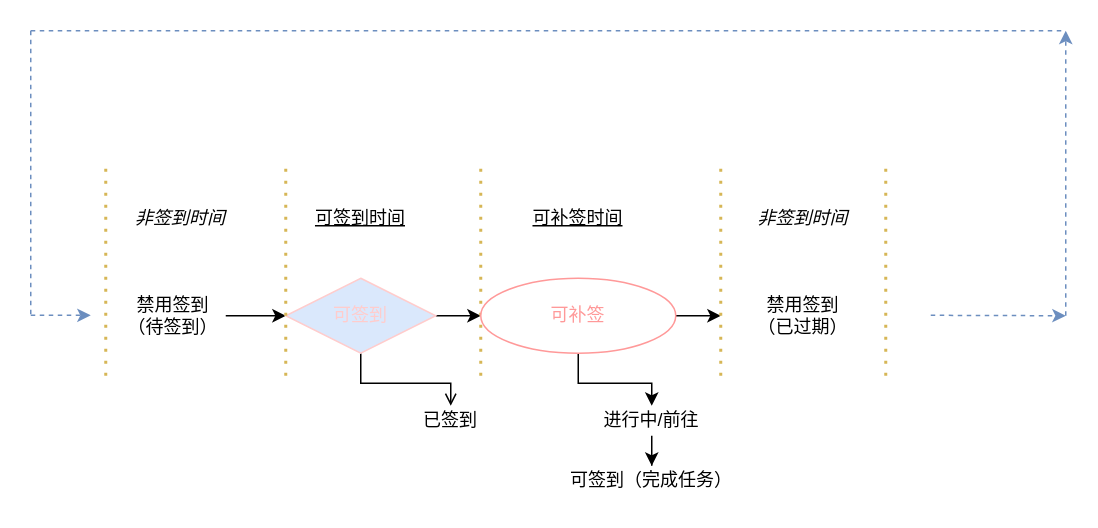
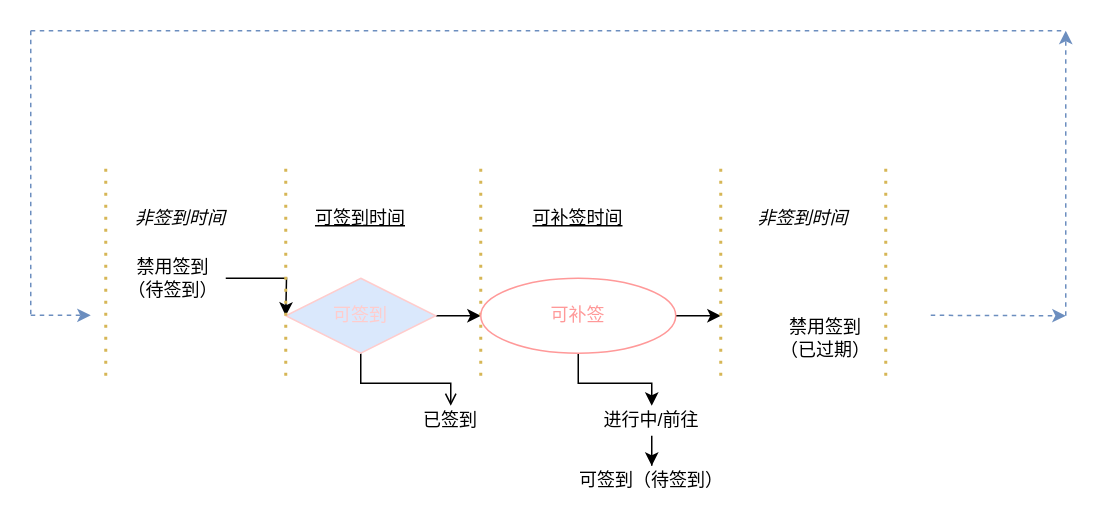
(173, 316) -> (173, 278)
(803, 316) -> (826, 338)
(652, 481) -> (652, 481)
